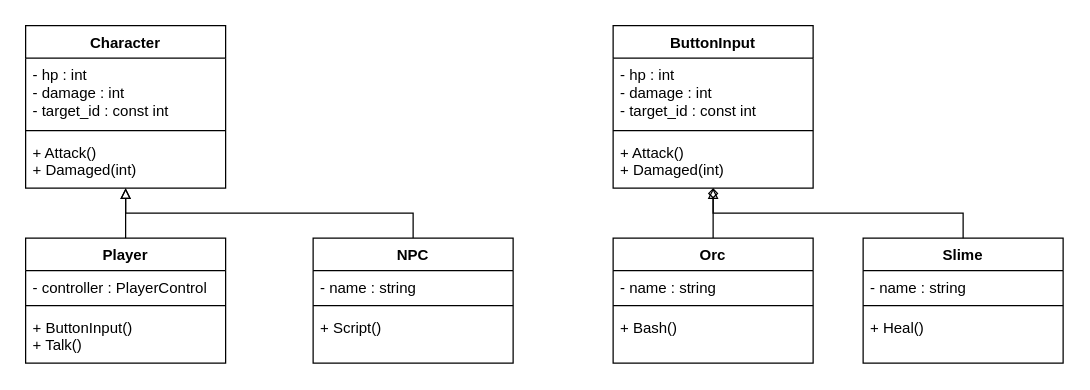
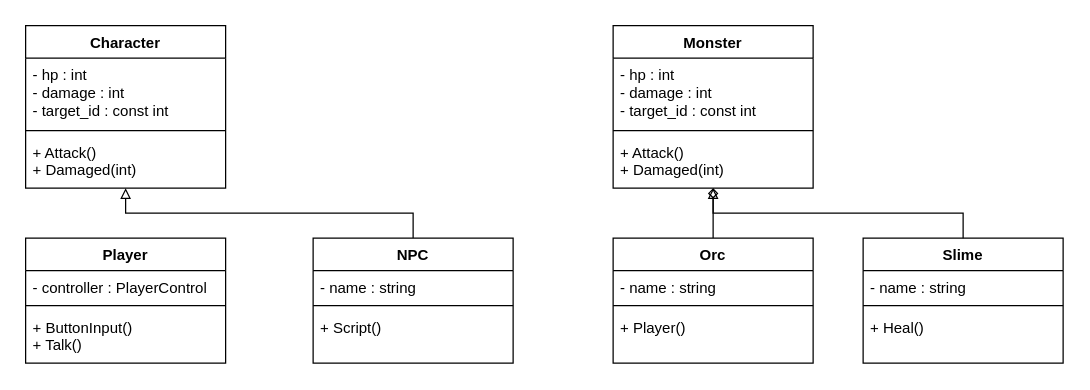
(713, 43) -> (713, 43)
(126, 227) -> none
(652, 328) -> (659, 328)
